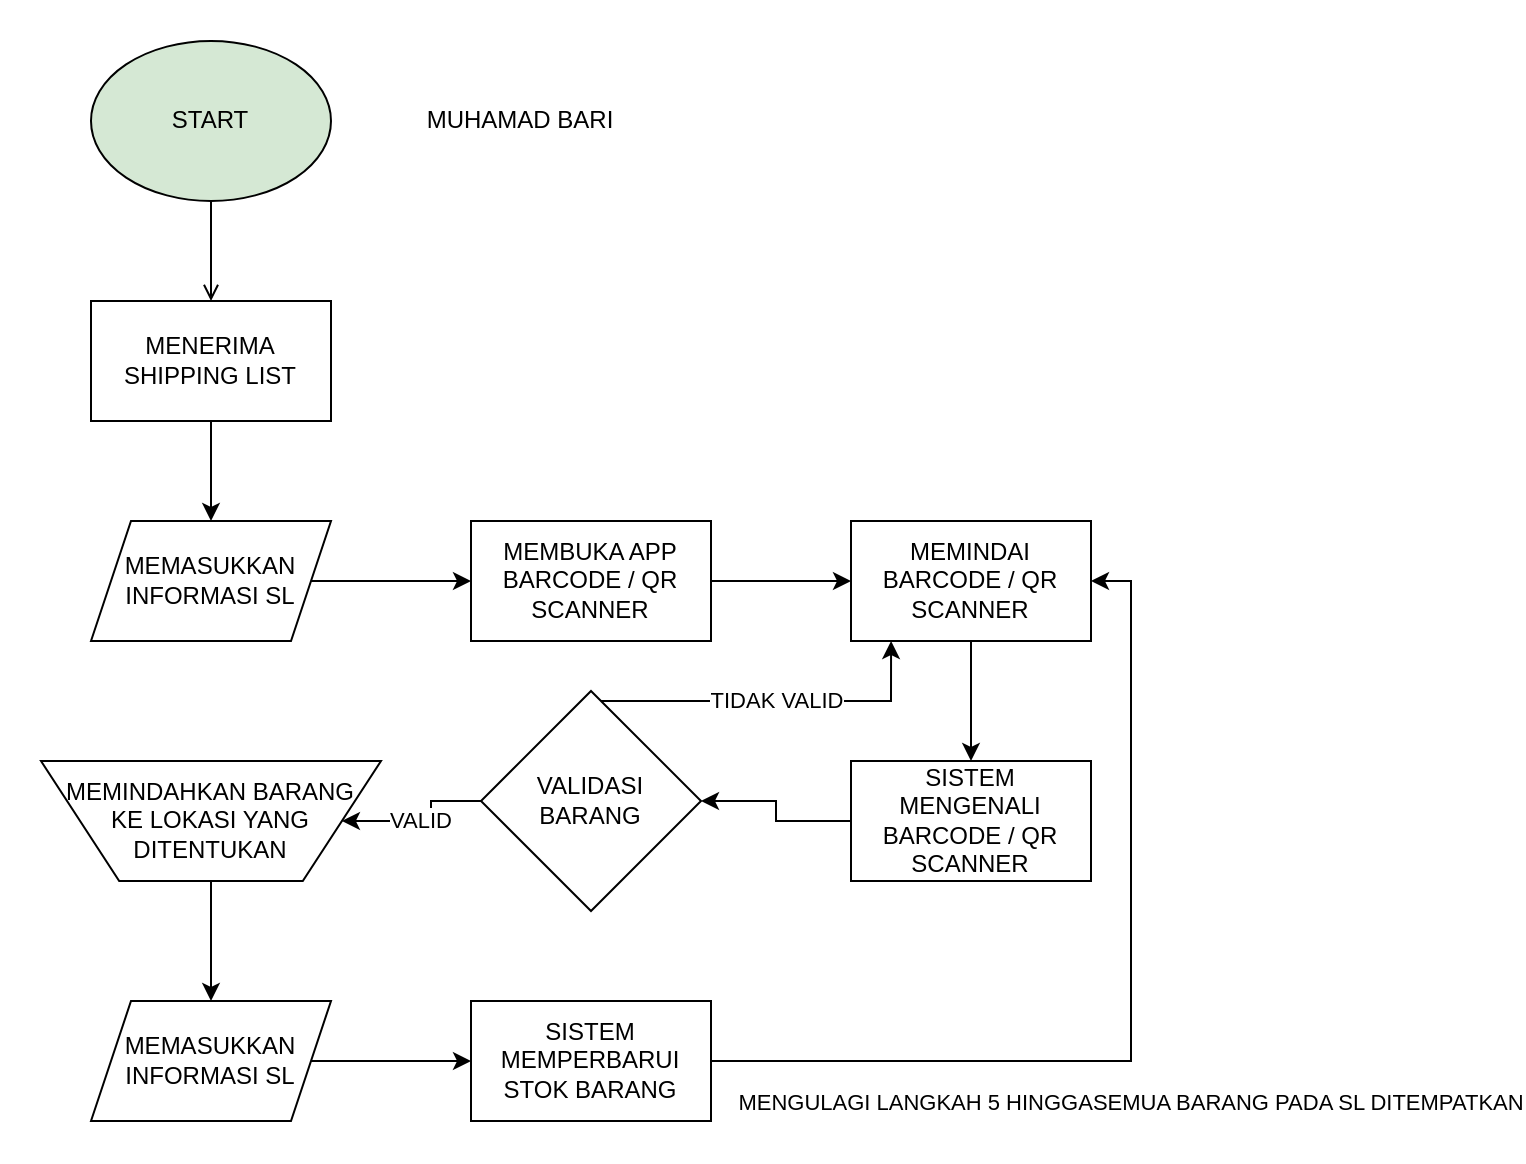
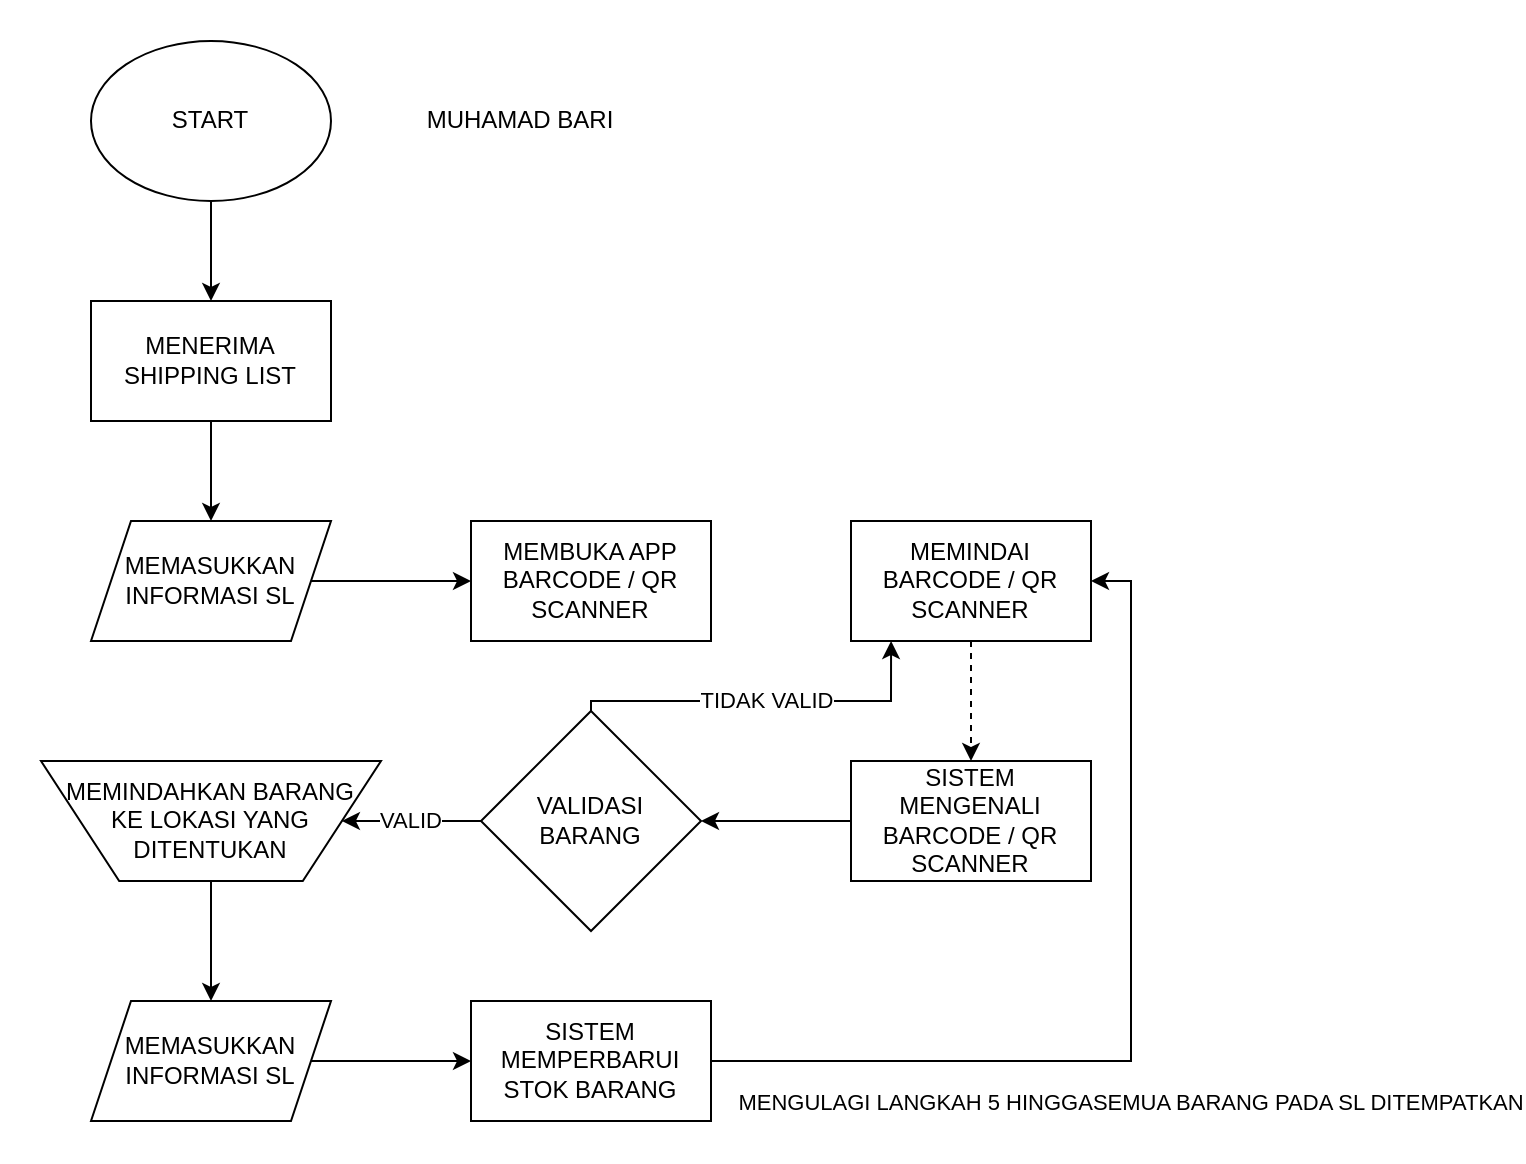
(211, 121) -> (211, 121)
(211, 288) -> (211, 286)
(774, 581) -> none
(971, 696) -> (971, 696)
(591, 801) -> (591, 821)
